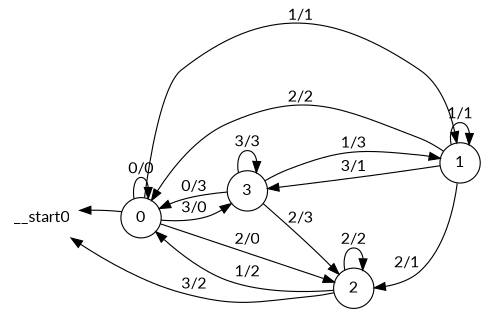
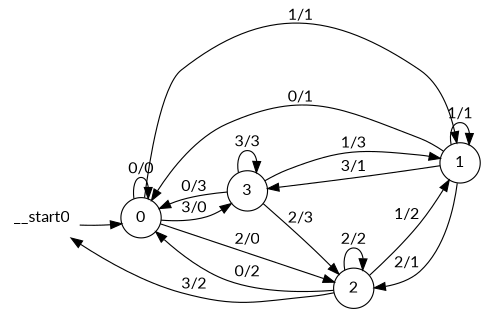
(301, 97) -> (301, 97)
(106, 211) -> (95, 225)
none -> (410, 235)
(247, 272) -> (247, 272)
